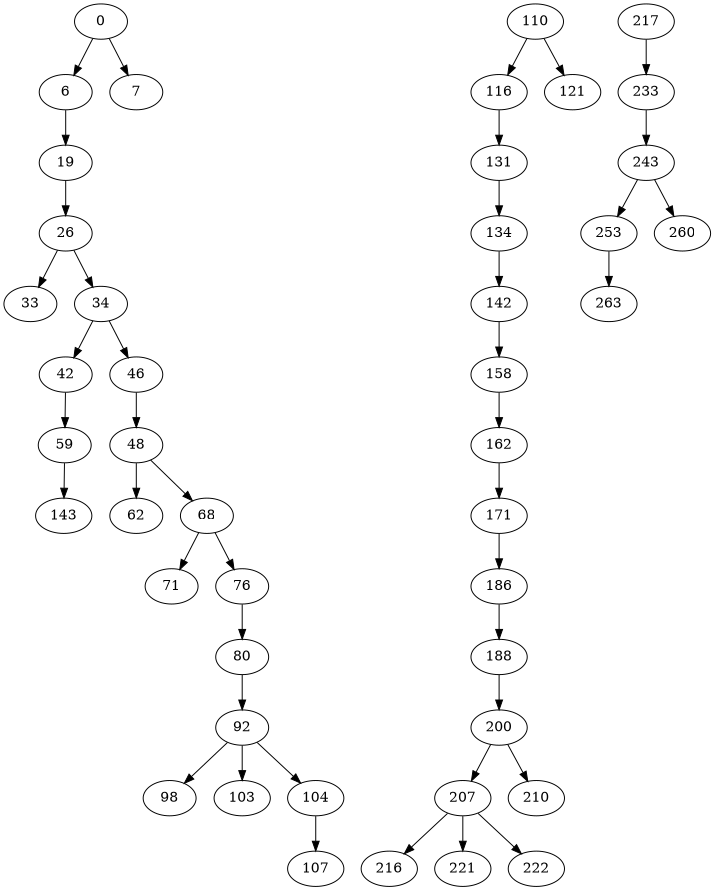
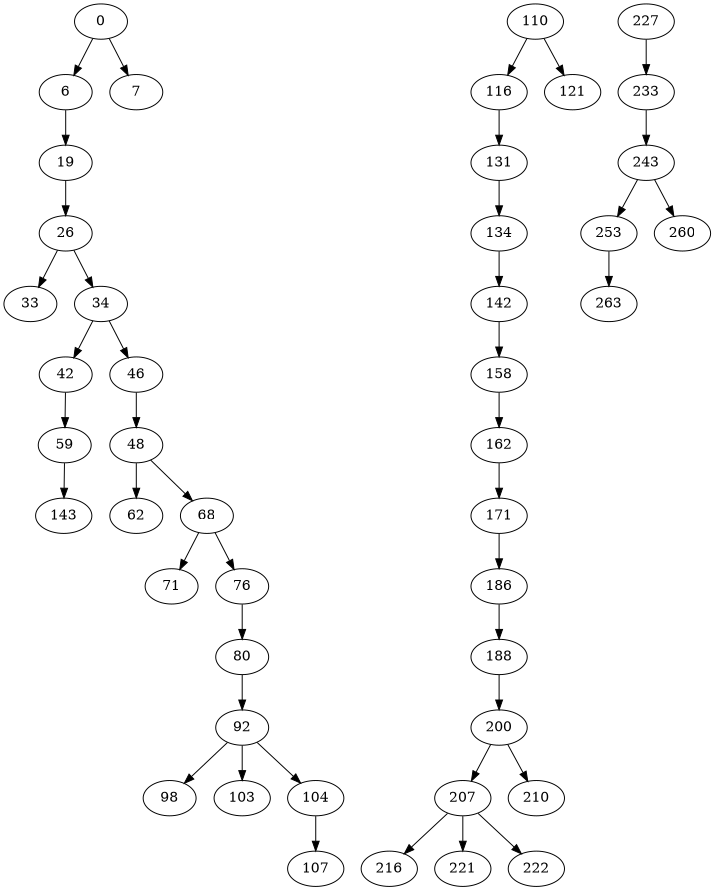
(646, 22) -> (646, 22)
